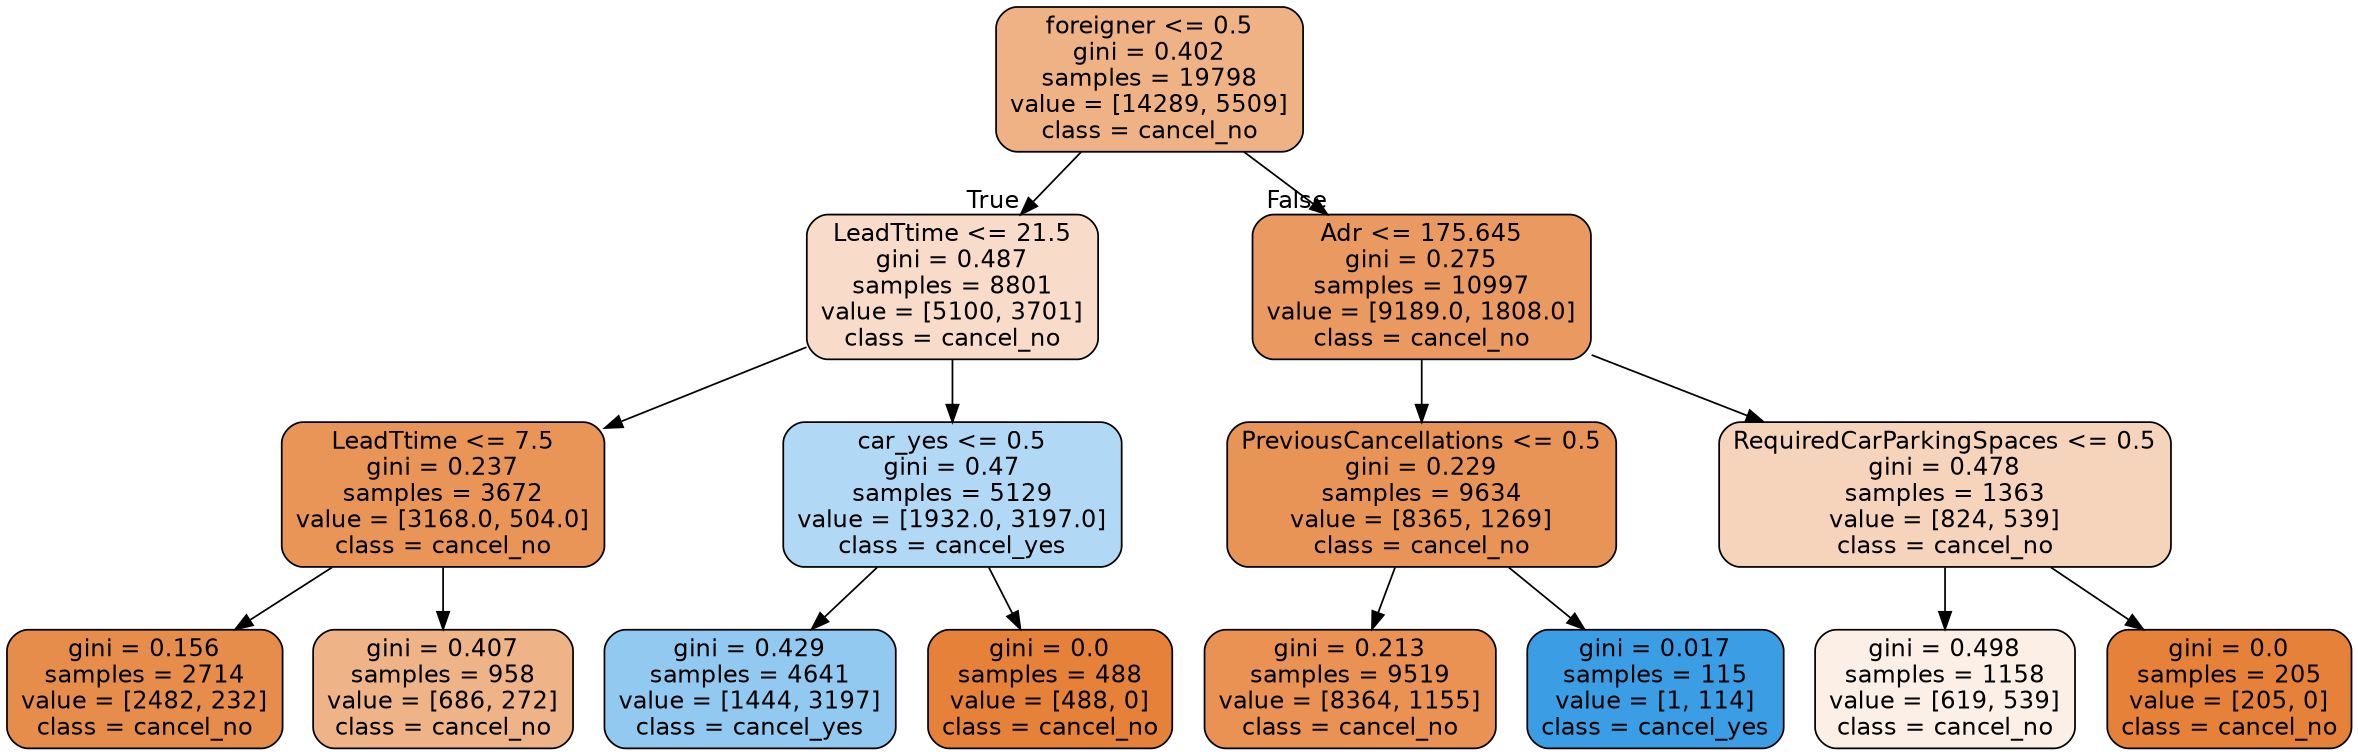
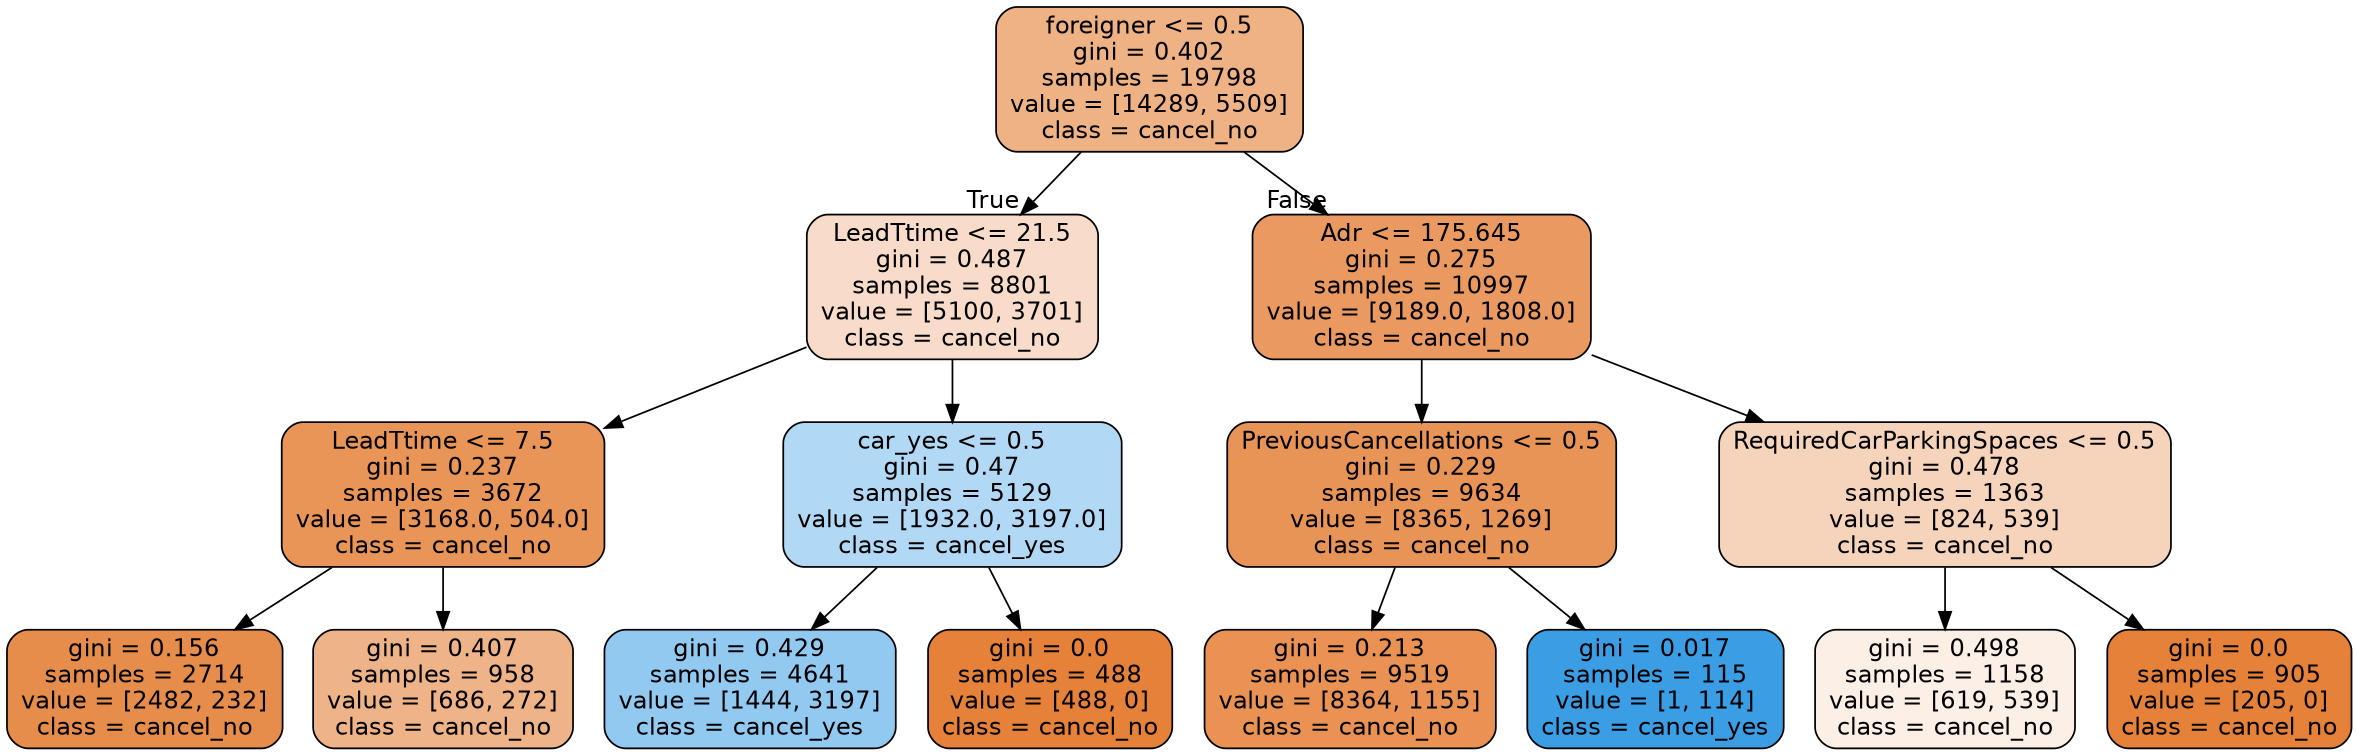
(2229, 689) -> (2229, 689)
